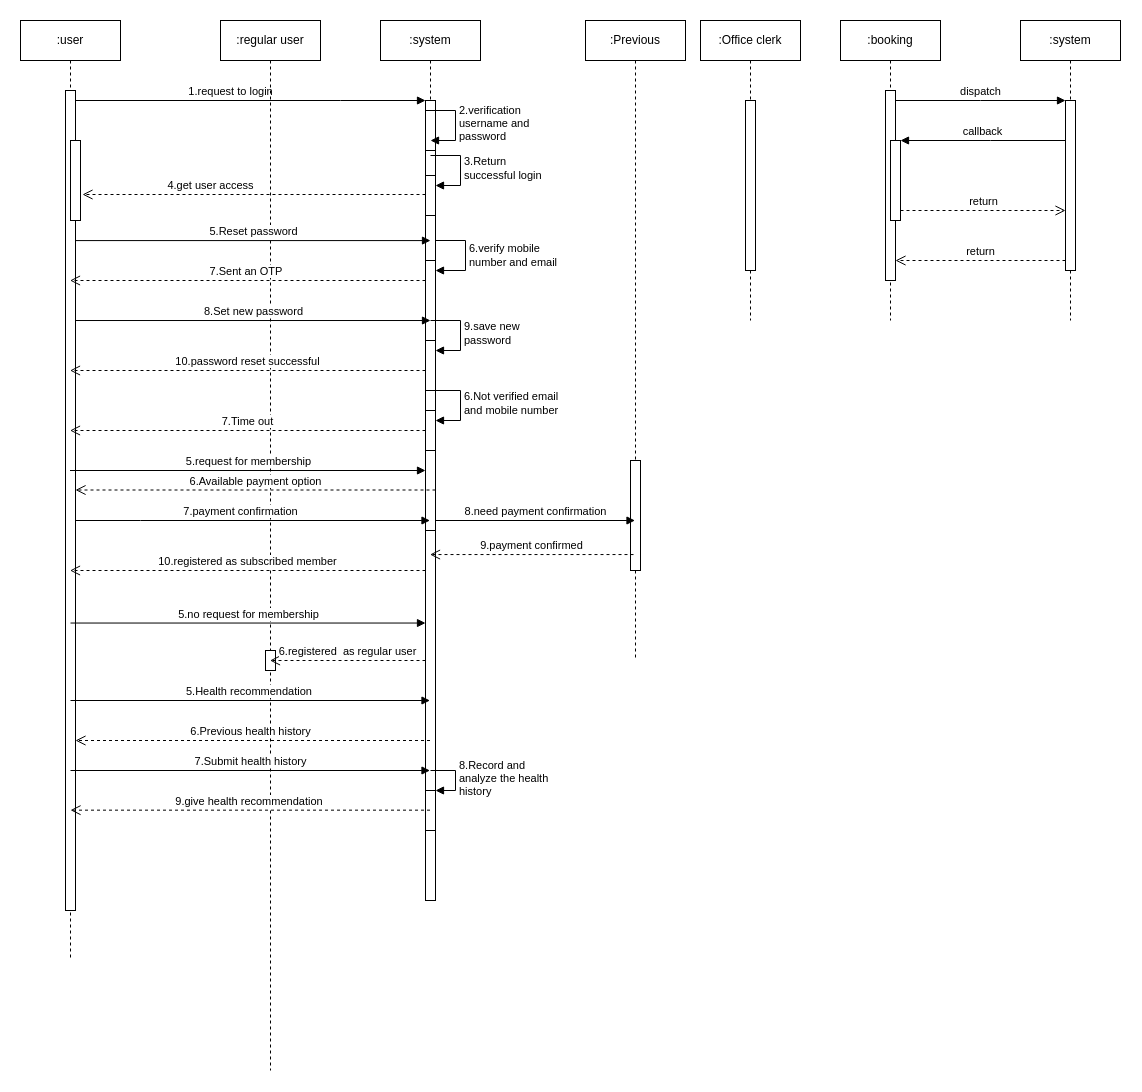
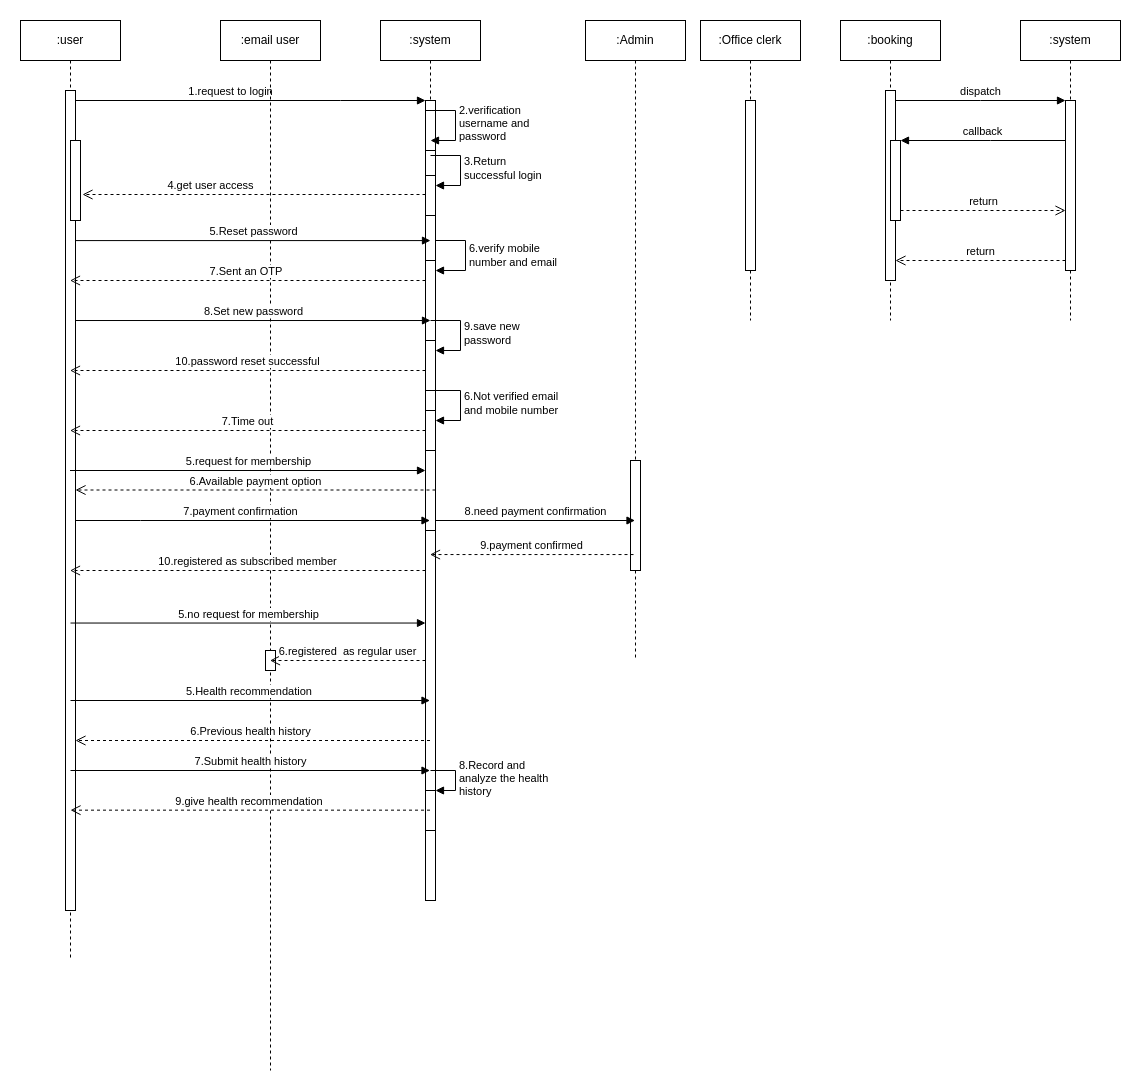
(271, 41) -> (271, 41)
(636, 41) -> (636, 41)
